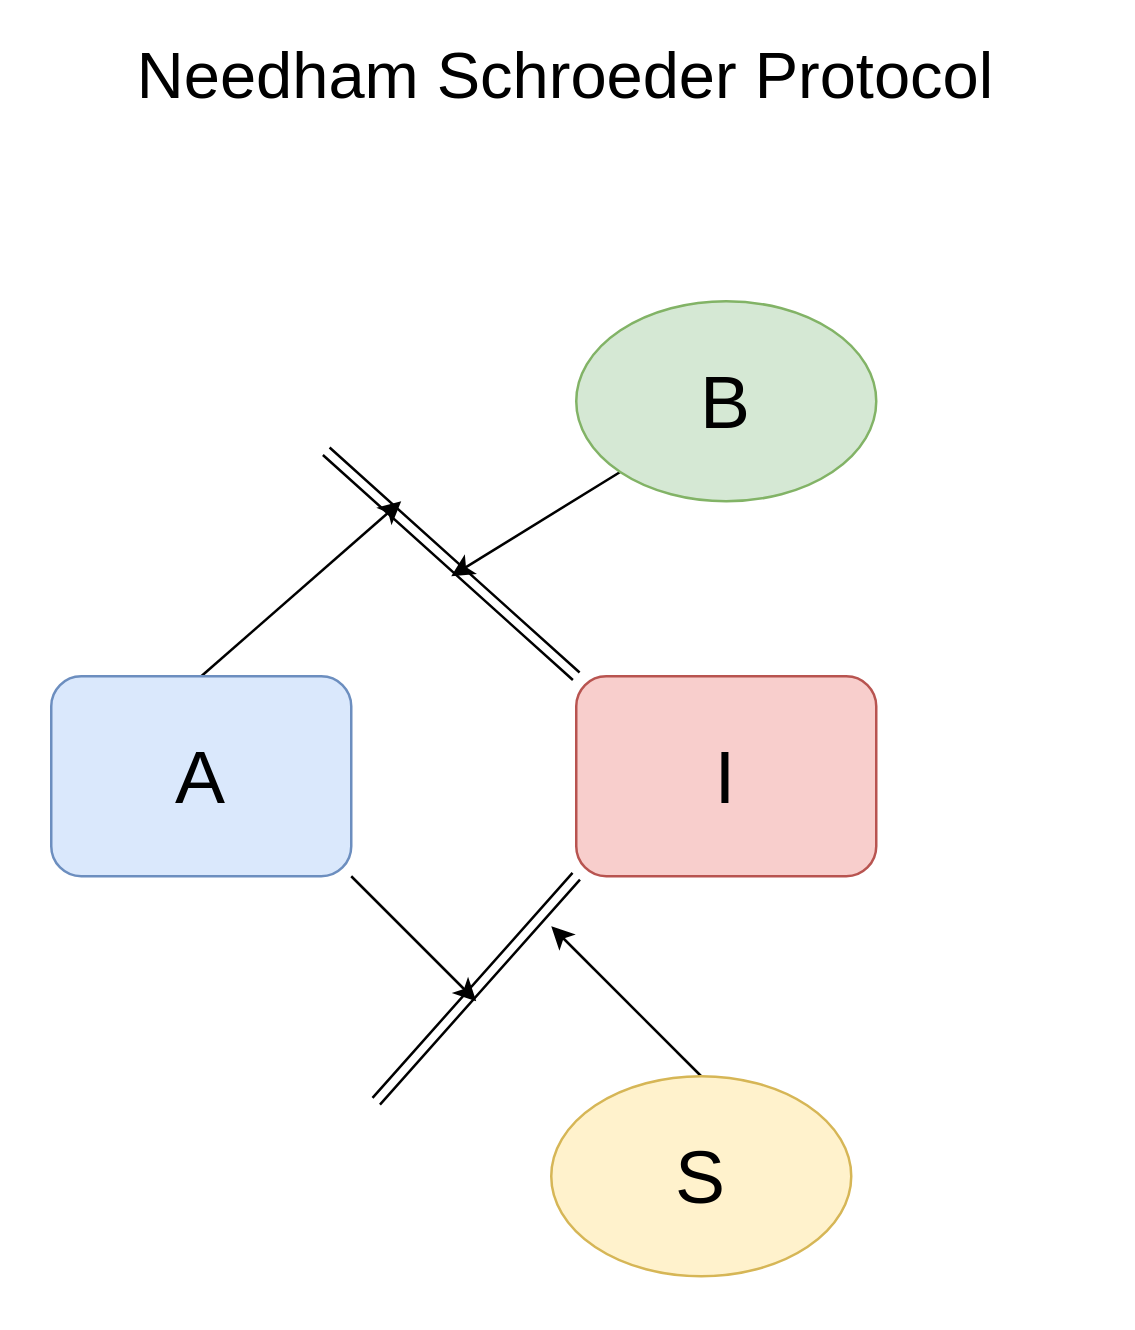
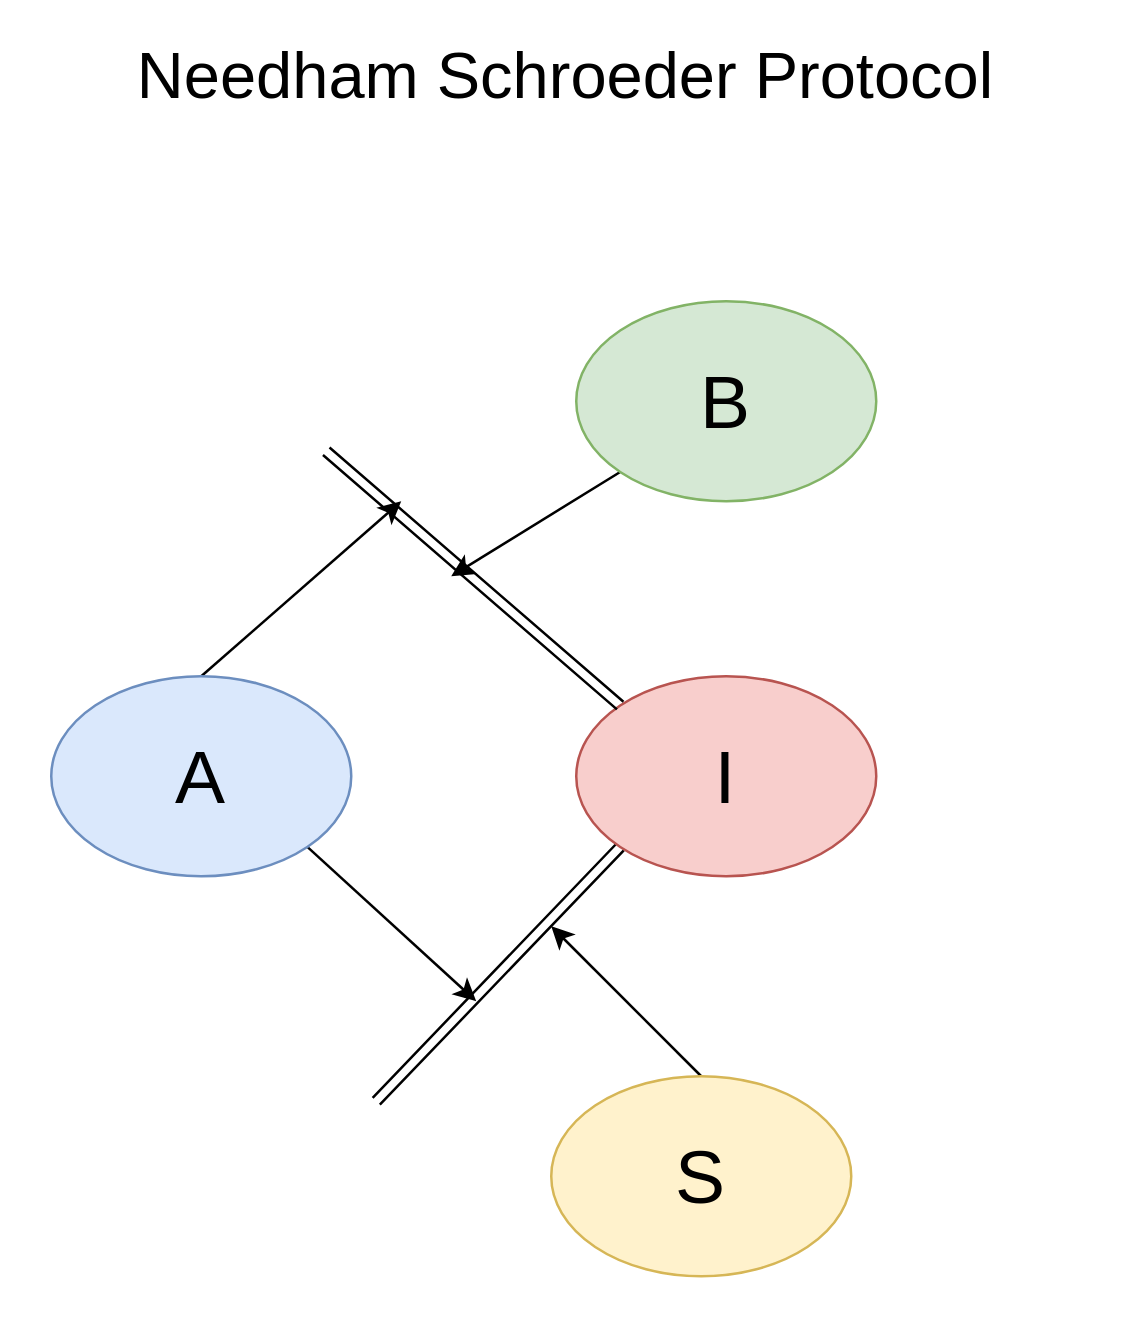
(201, 776) -> (201, 776)
(726, 776) -> (726, 776)
